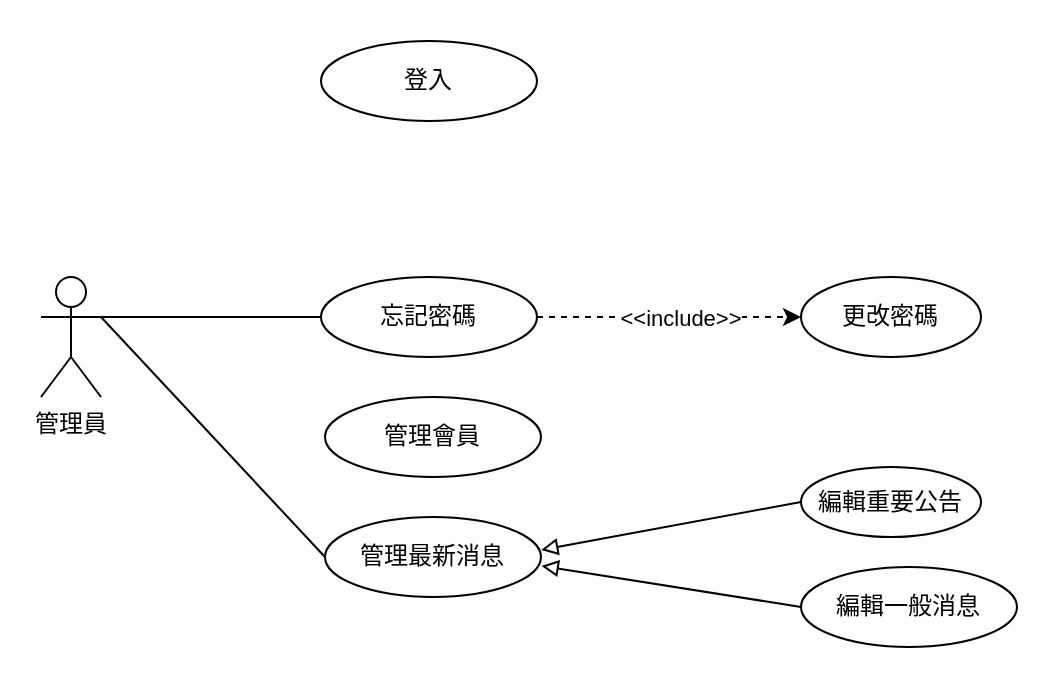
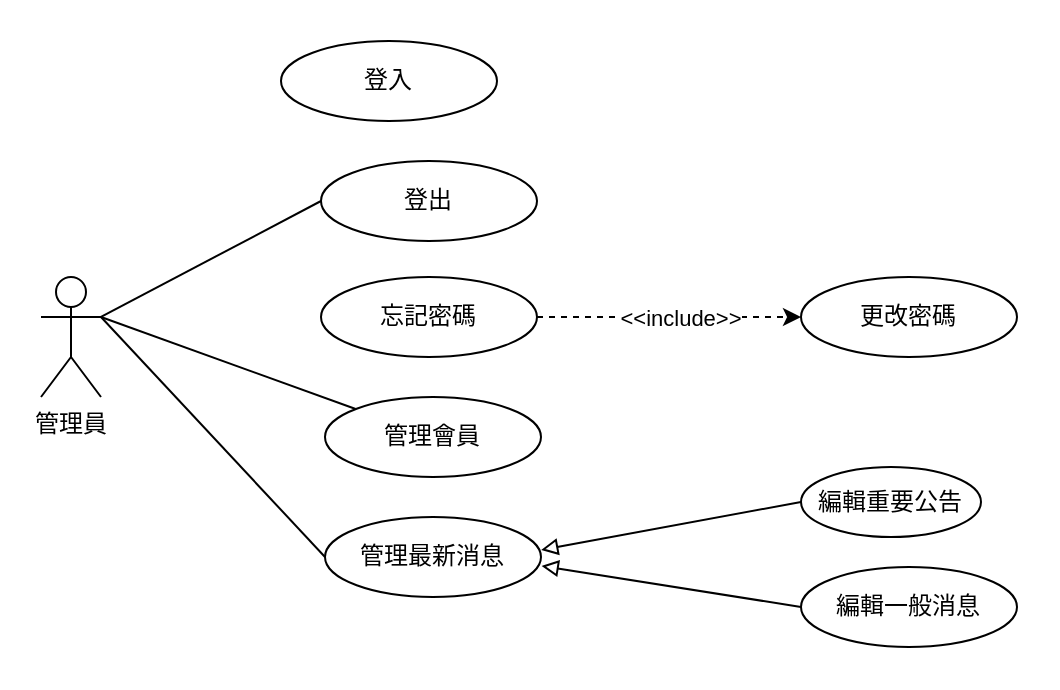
(429, 81) -> (389, 81)
none -> (429, 201)
none -> (214, 258)
(214, 317) -> (231, 364)
(891, 317) -> (909, 317)
